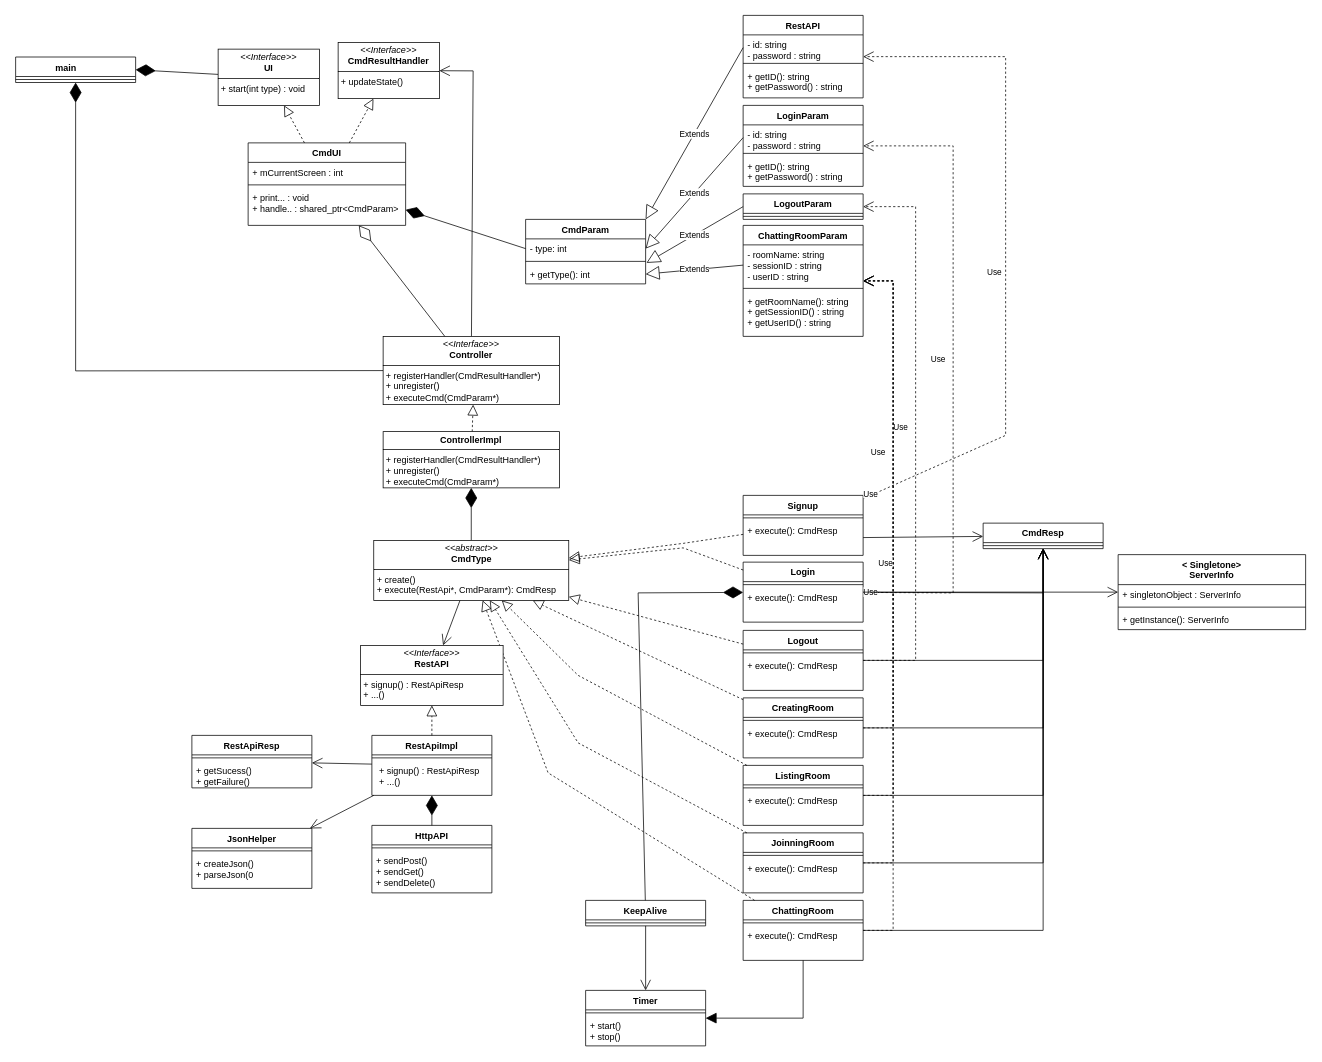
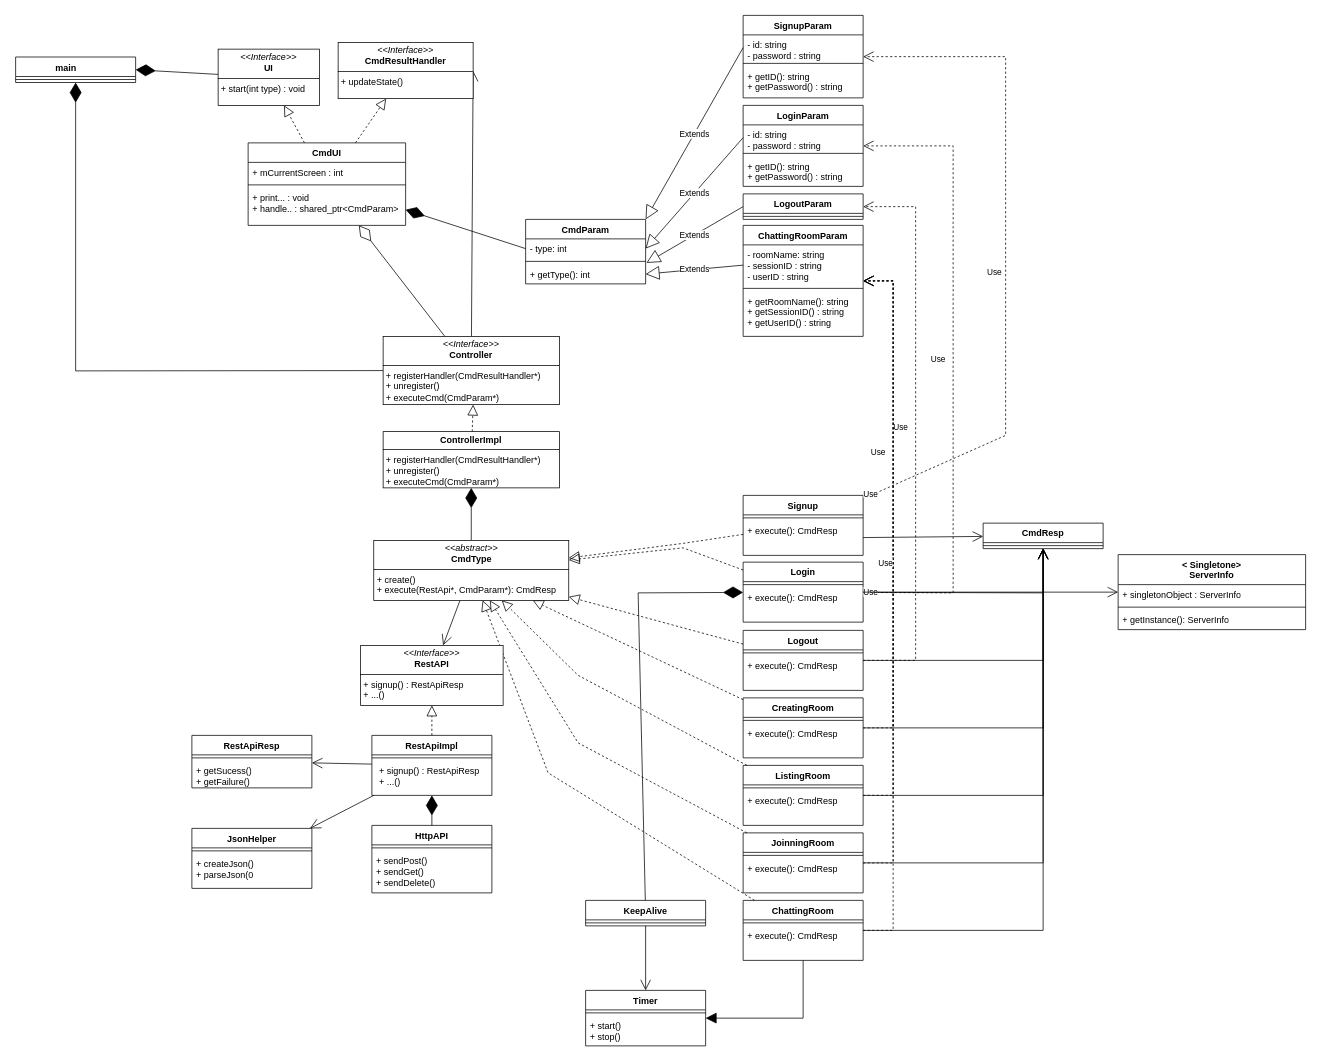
(803, 26) -> (803, 26)
(389, 71) -> (405, 71)
